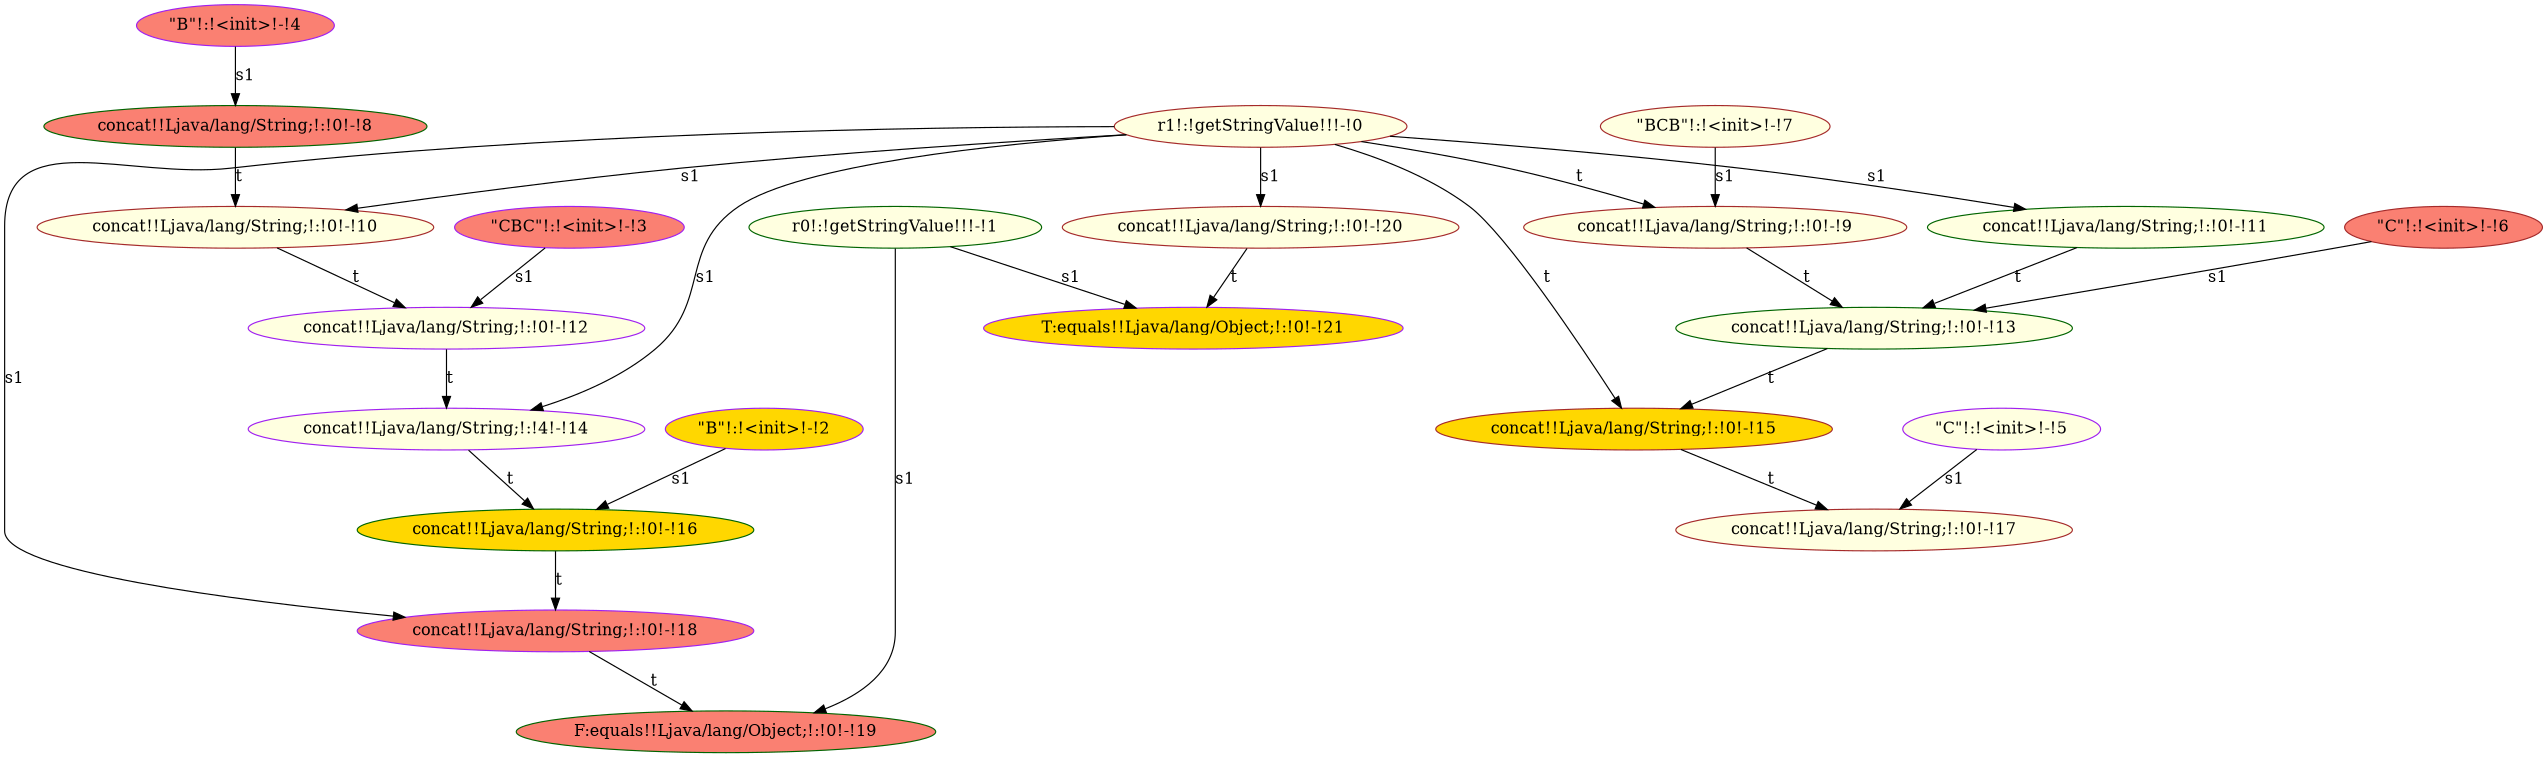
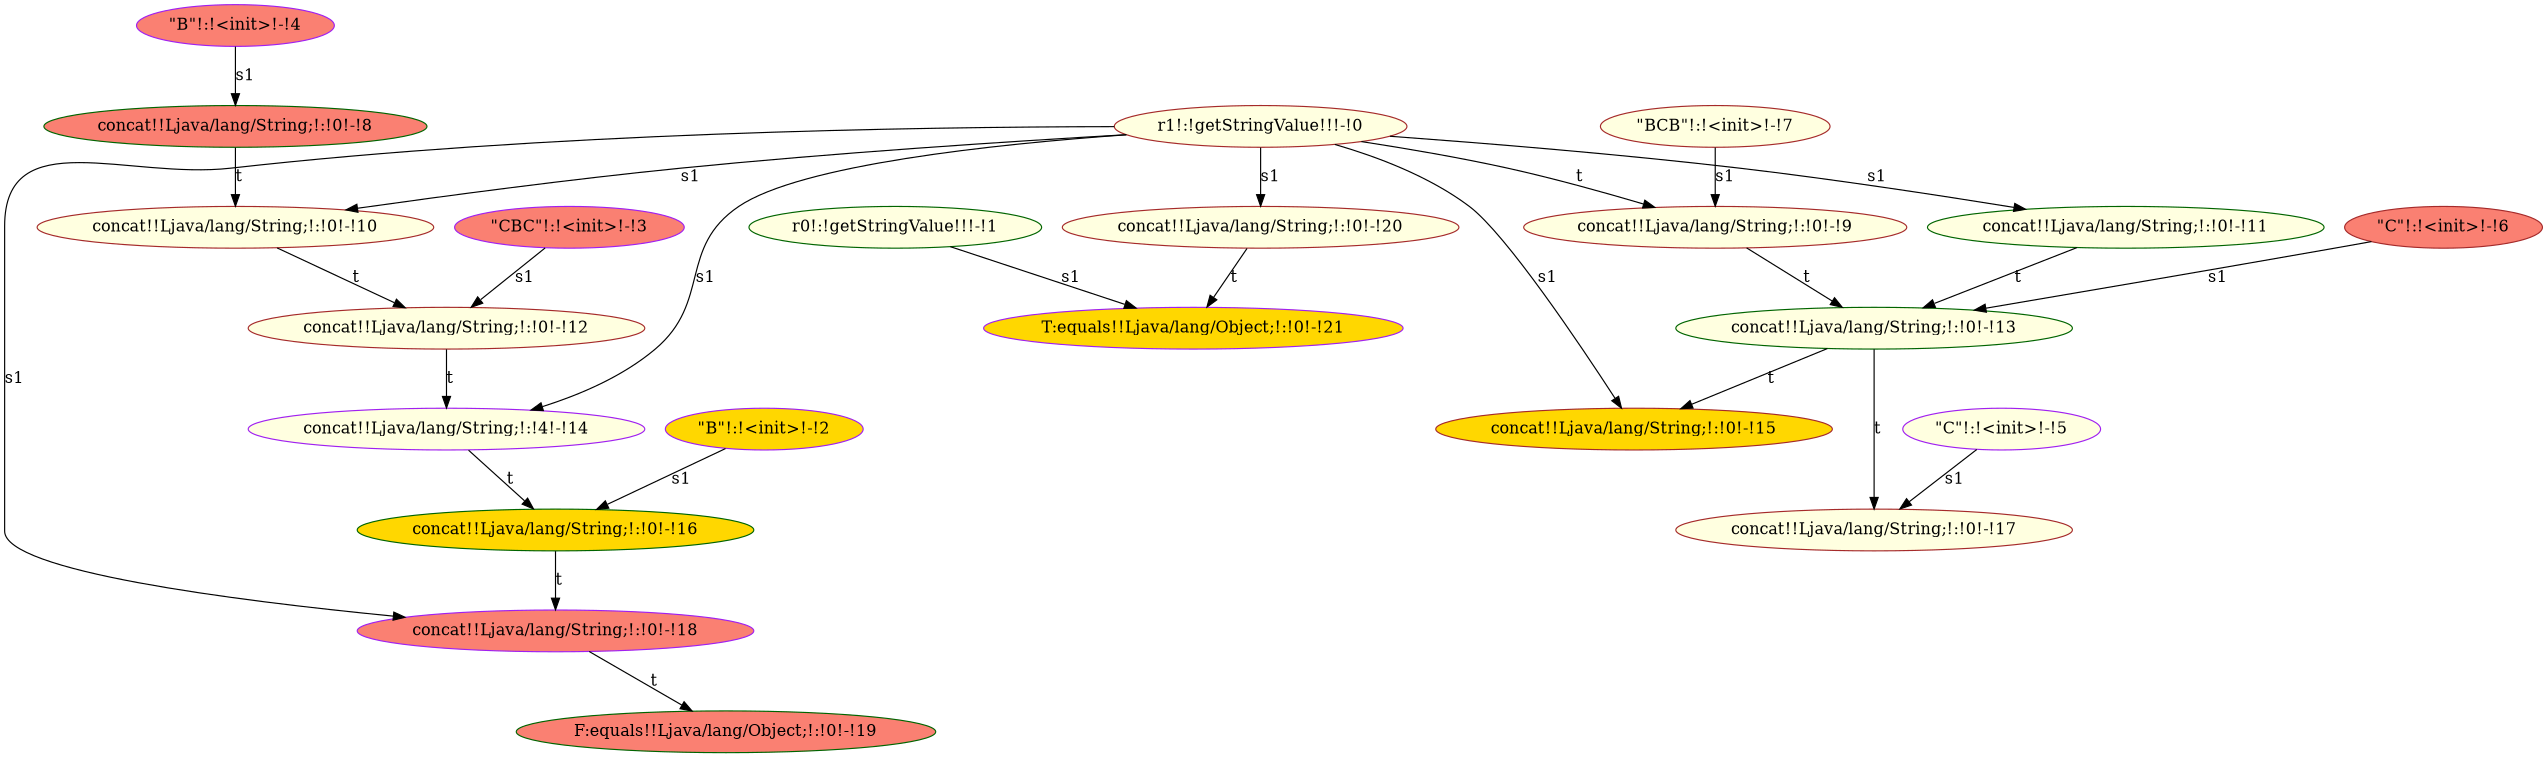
(1548, 278) -> (1548, 278)
(446, 328) -> (446, 328)
(1749, 477) -> (1874, 423)
(895, 496) -> none
